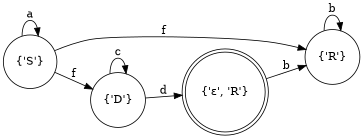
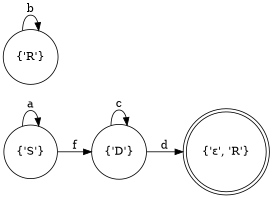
(176, 37) -> none
(282, 73) -> none
